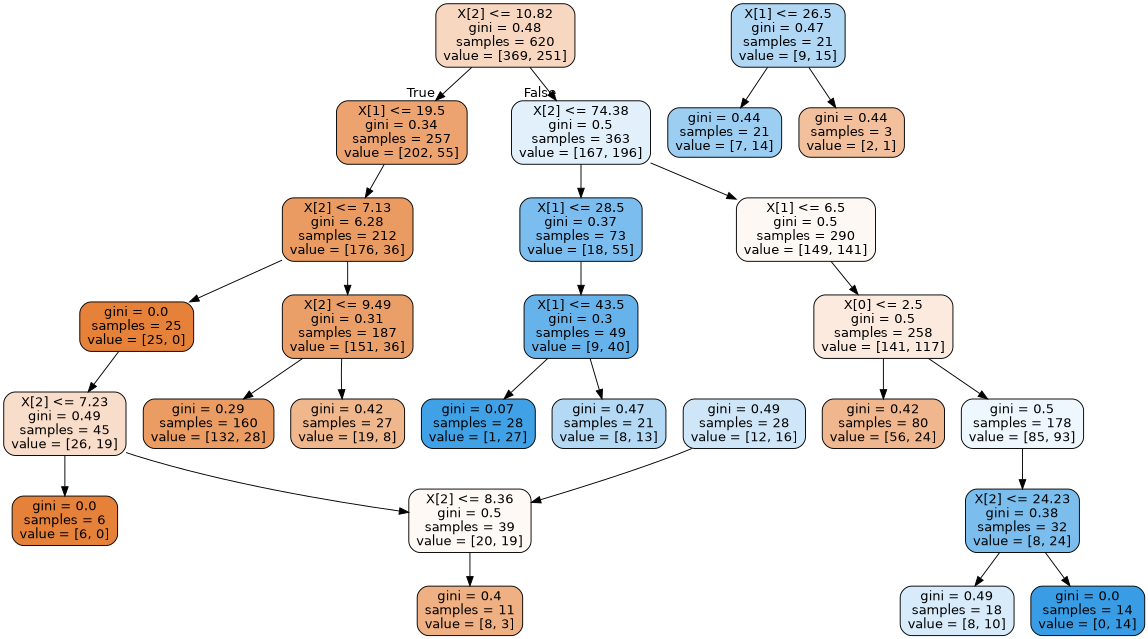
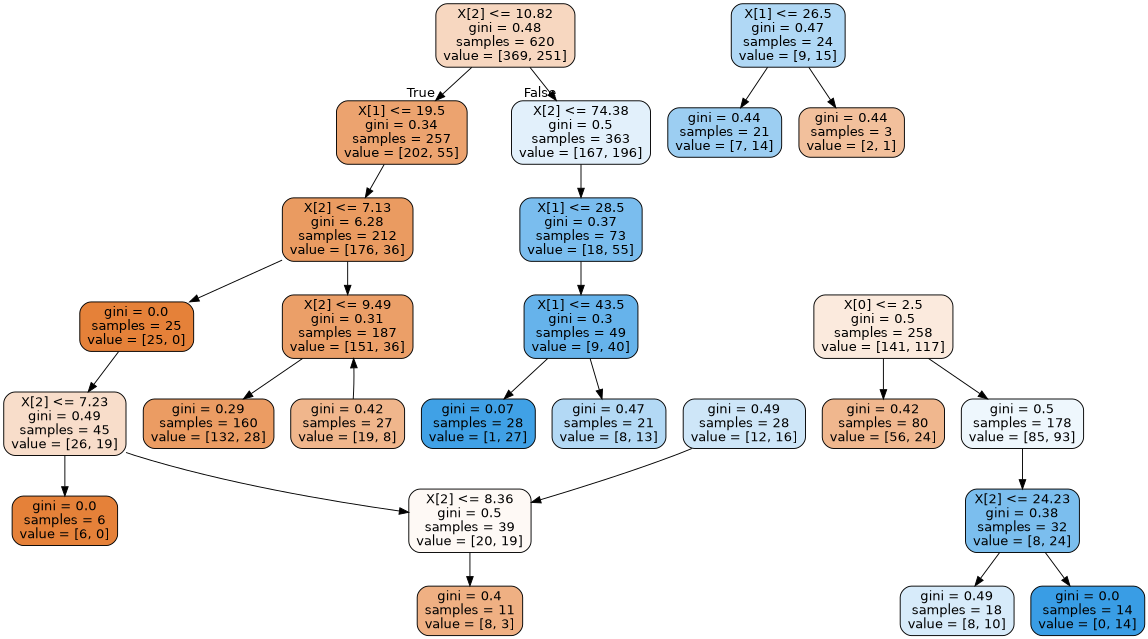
(788, 35) -> (788, 35)
(806, 230) -> none
(341, 374) -> (354, 384)
